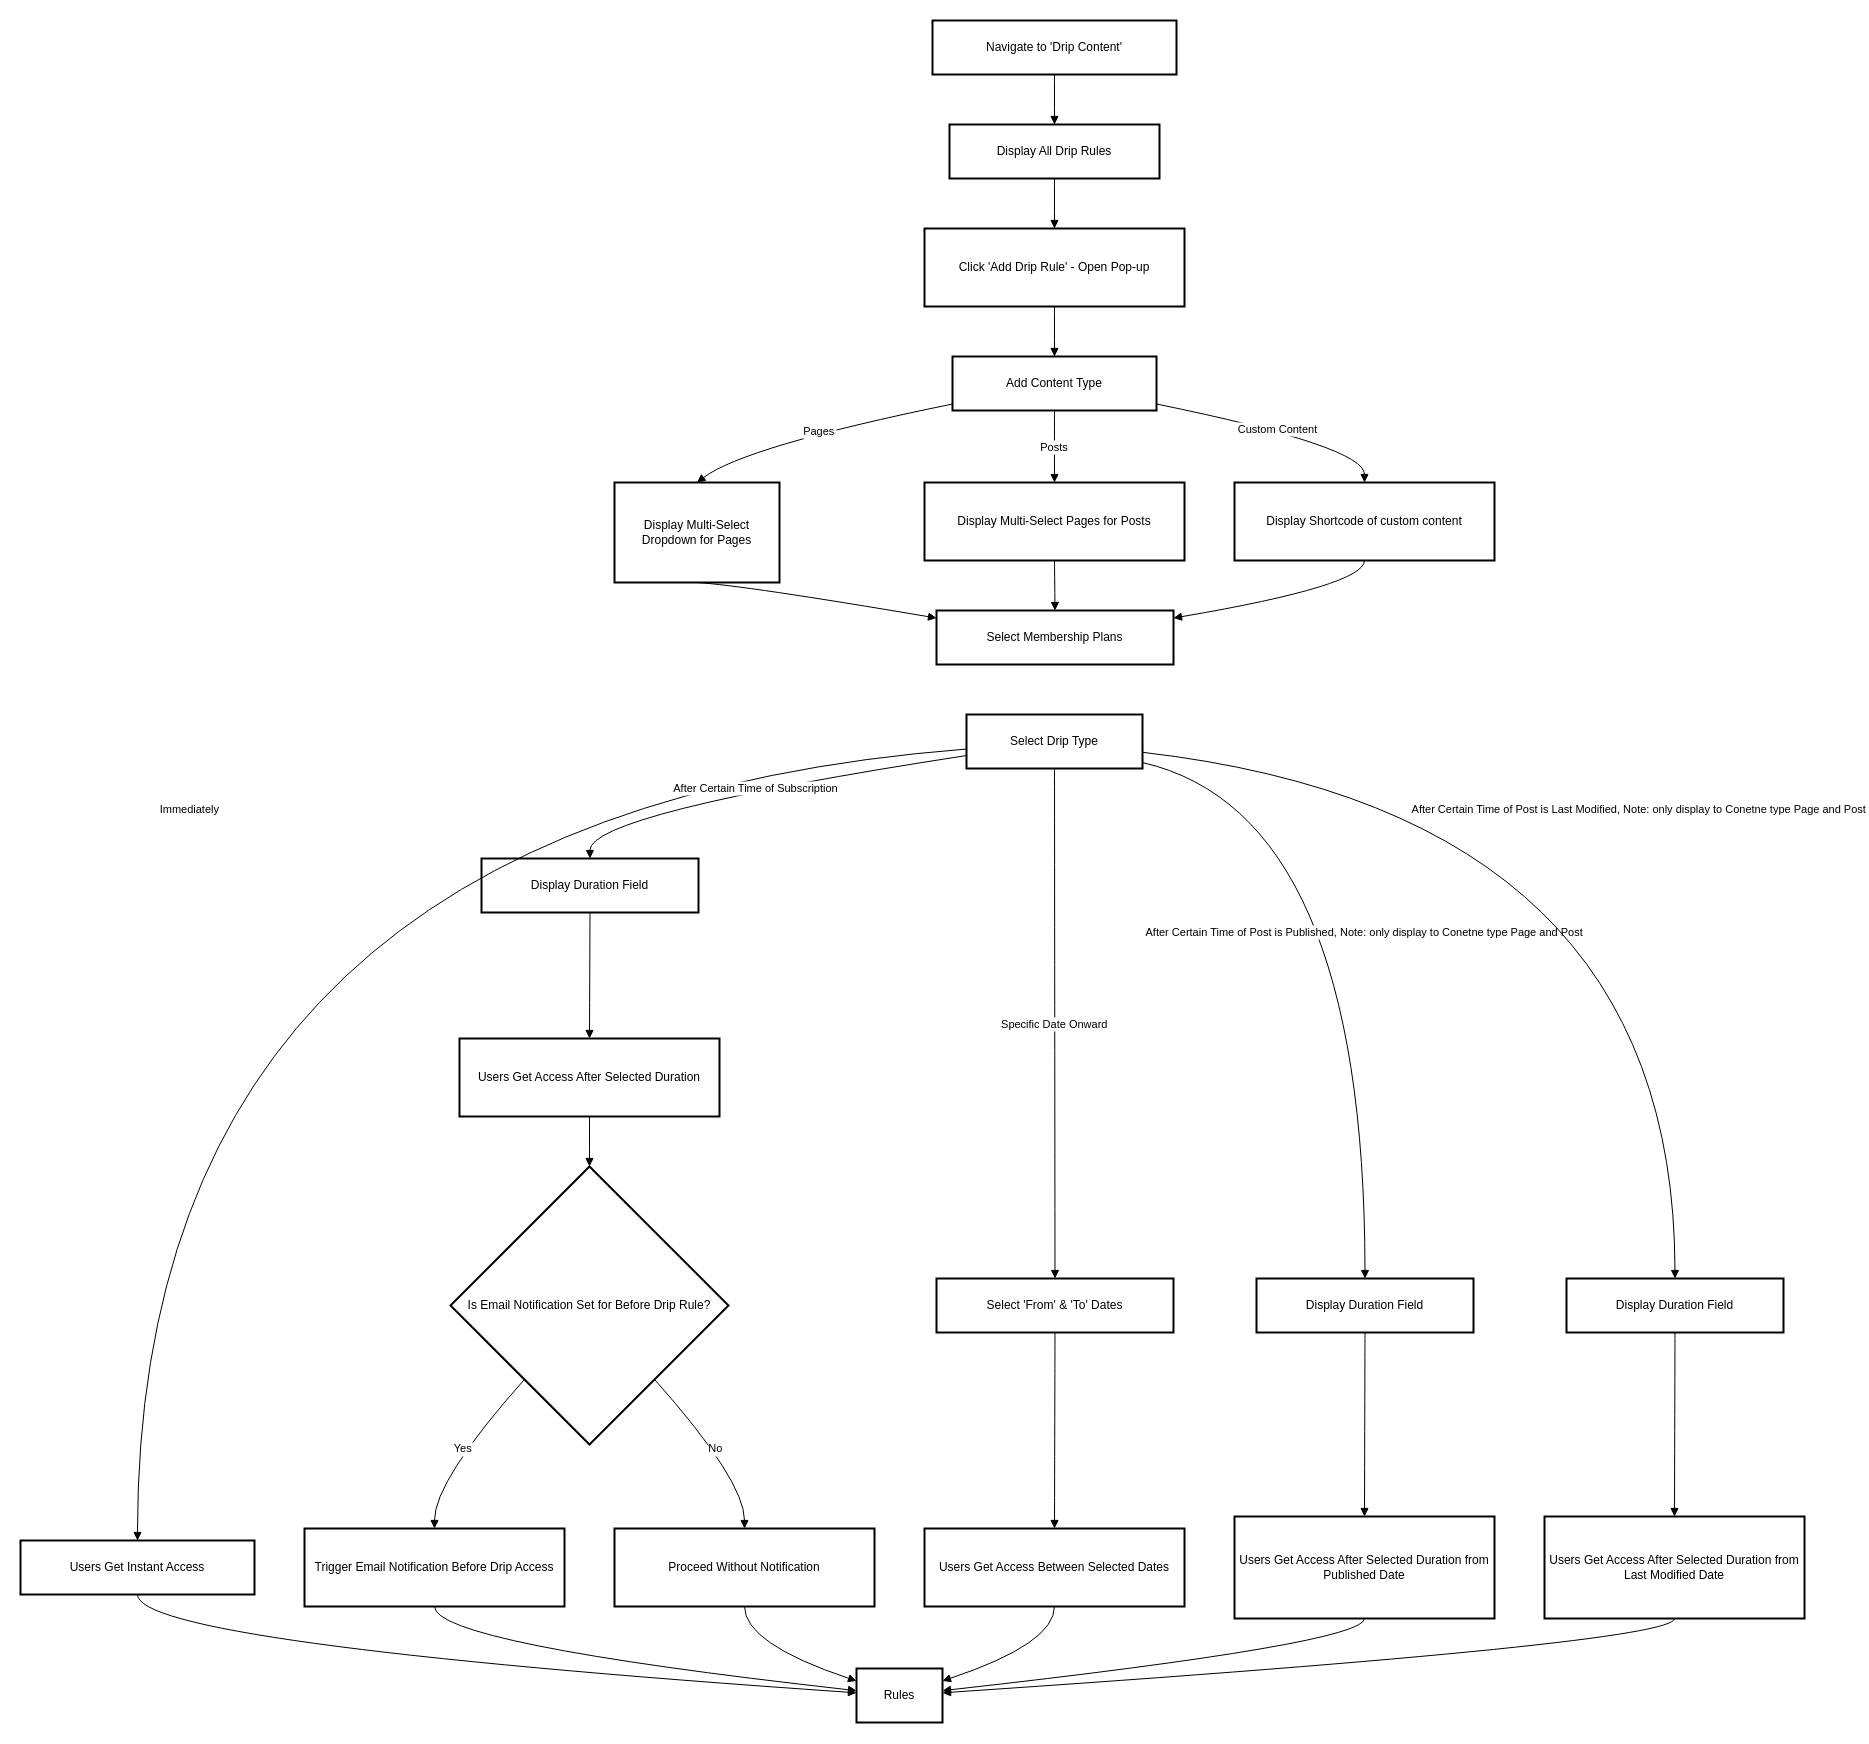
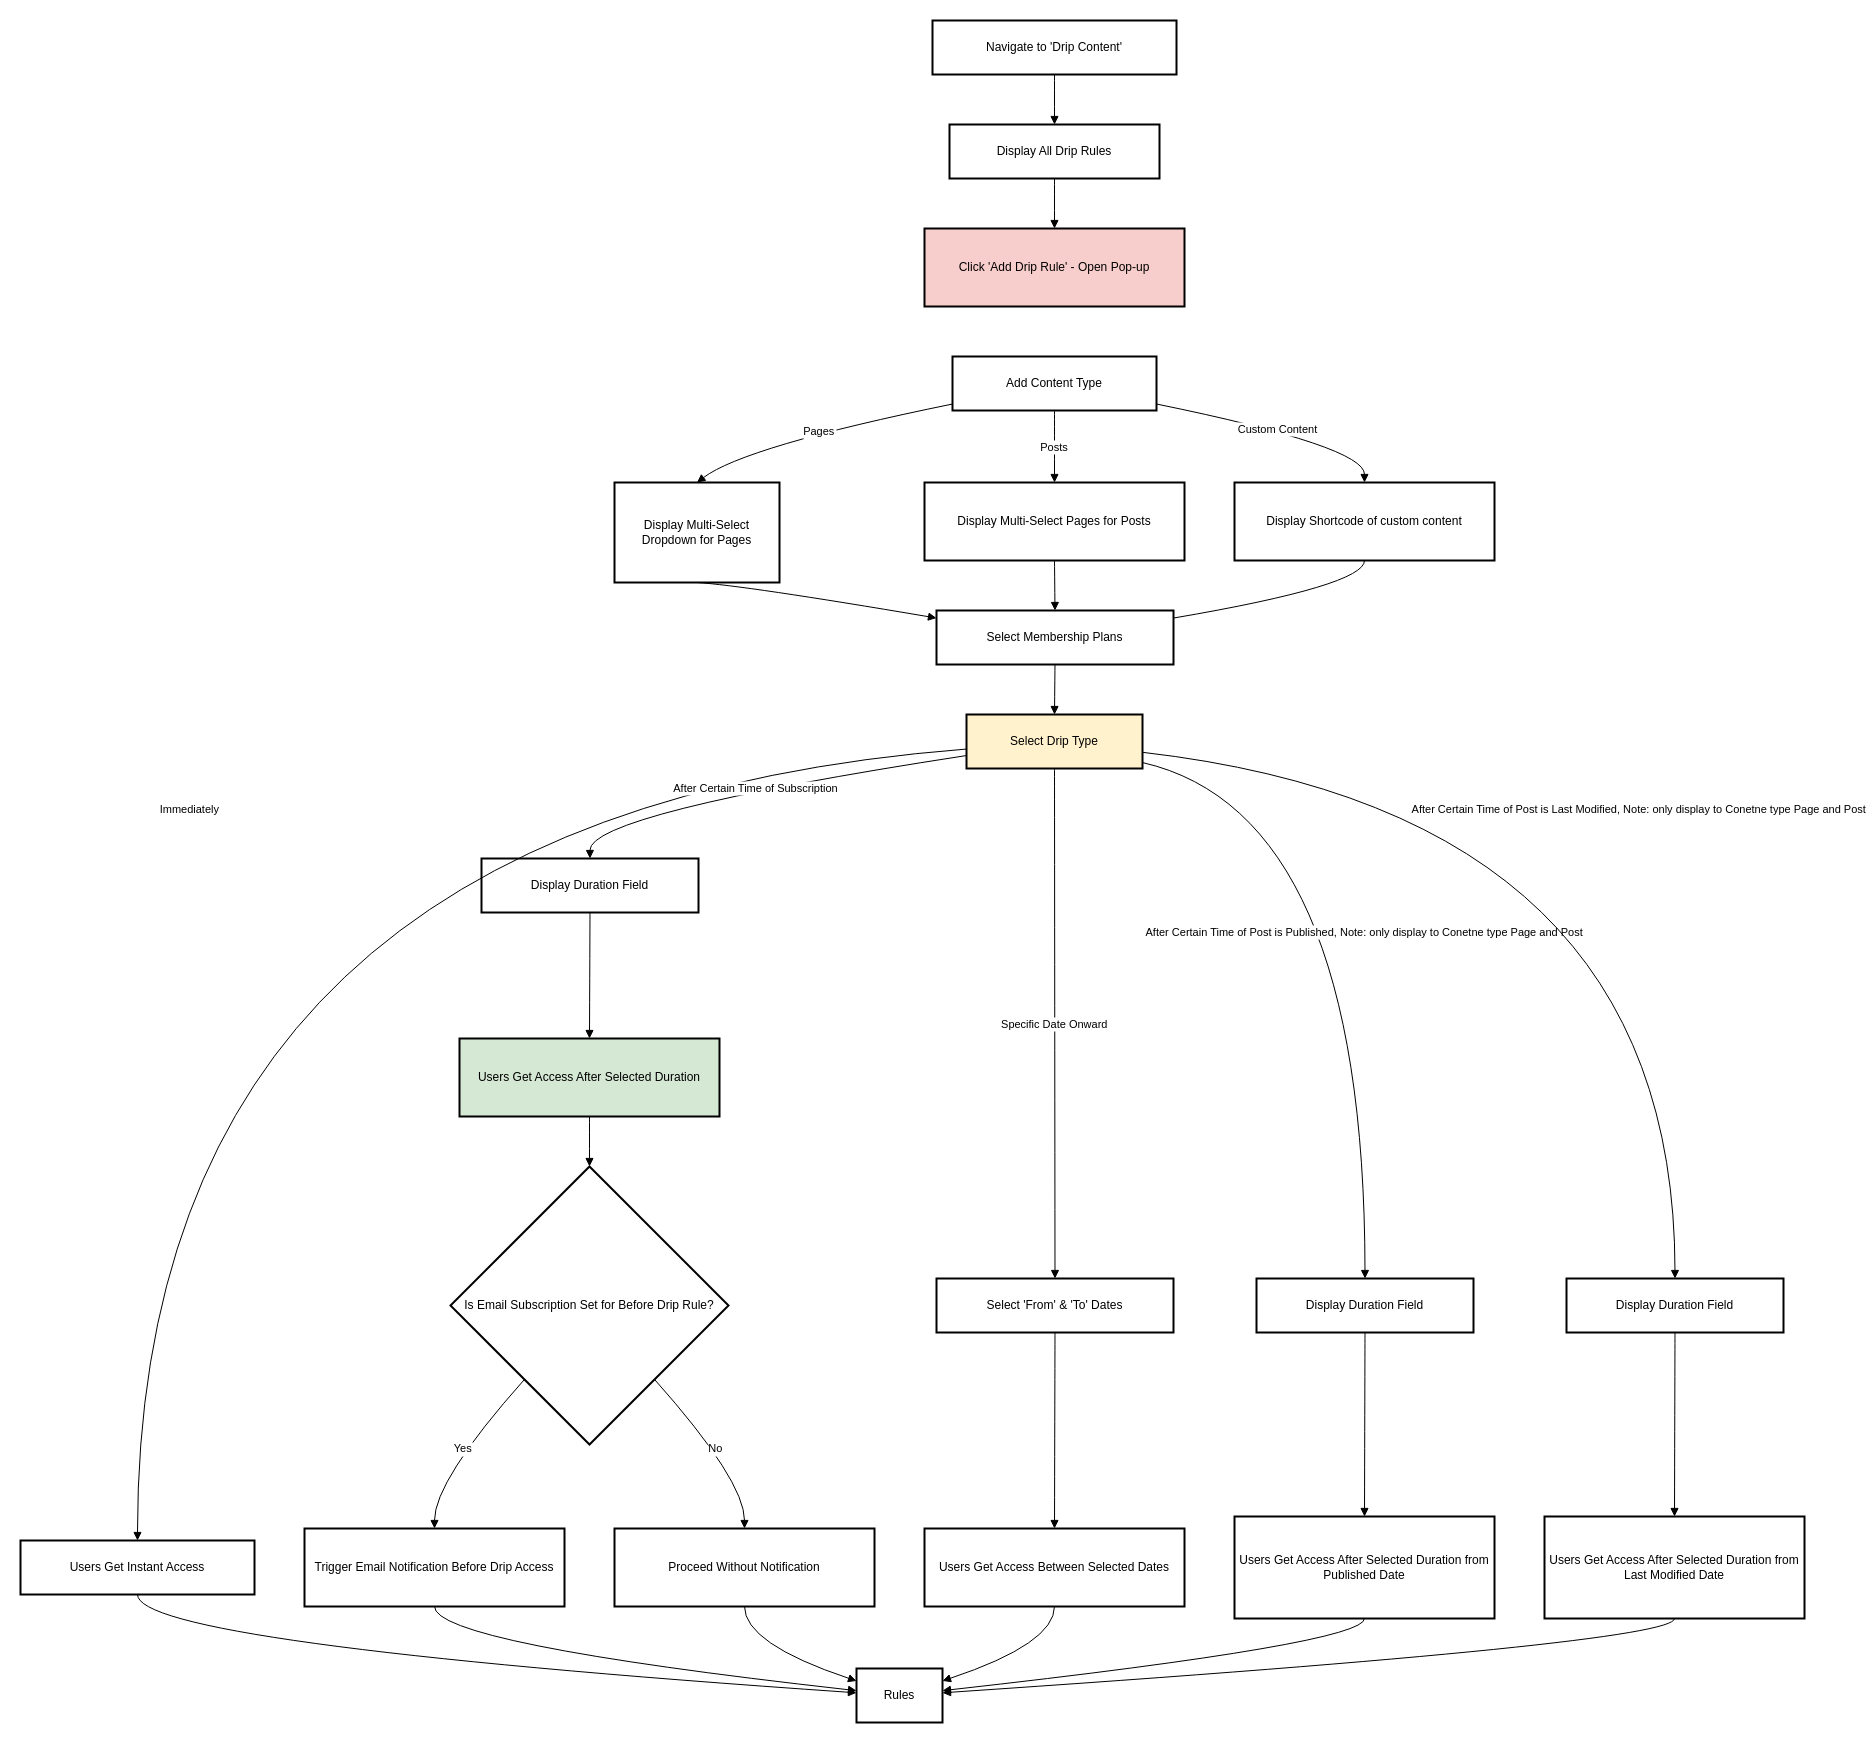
(1055, 268) -> (1055, 268)
(1055, 328) -> none
(1182, 617) -> (1179, 617)
none -> (1055, 686)
(1055, 742) -> (1055, 742)
(590, 1078) -> (590, 1078)
(590, 1306) -> (590, 1306)
